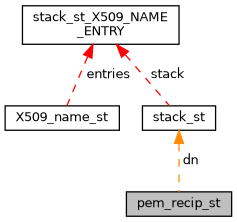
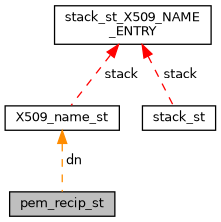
(107, 75) -> (120, 75)
(179, 168) -> (62, 168)
